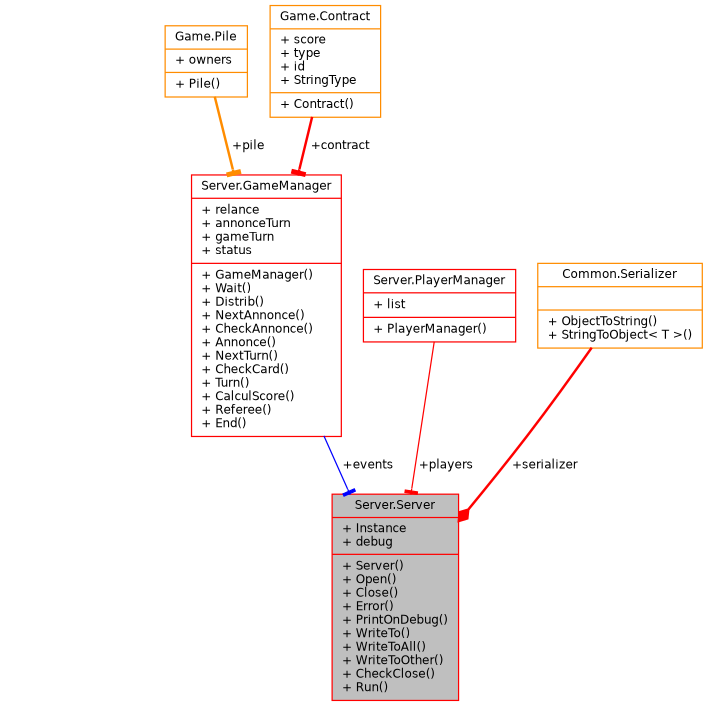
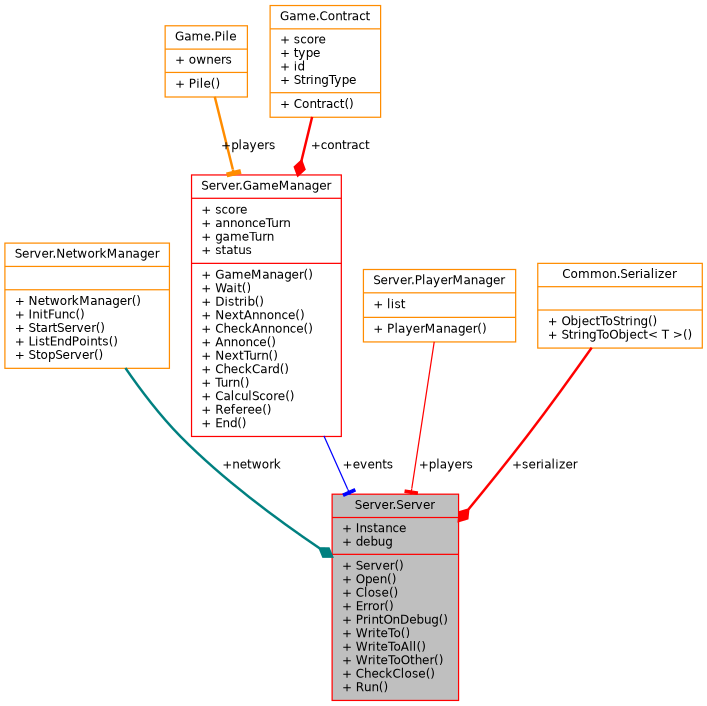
(306, 143) -> (306, 143)
(247, 146) -> (247, 146)
(231, 210) -> (225, 210)
none -> (87, 306)
(440, 306) -> (440, 306)
